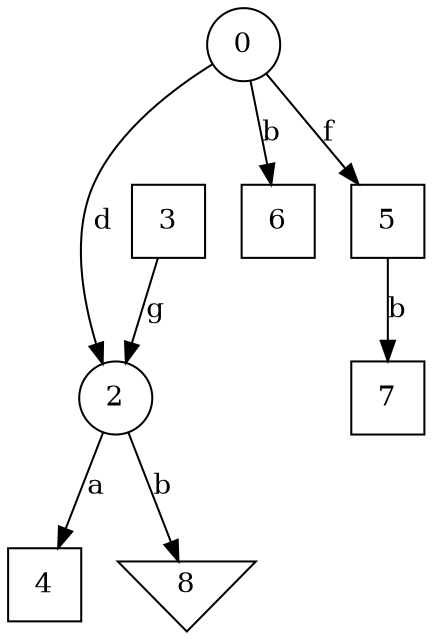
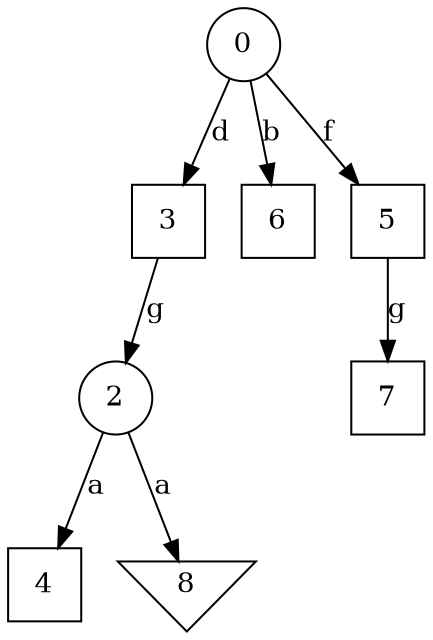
(95, 181) -> (211, 122)
(398, 310) -> (398, 310)
(163, 486) -> (163, 486)
